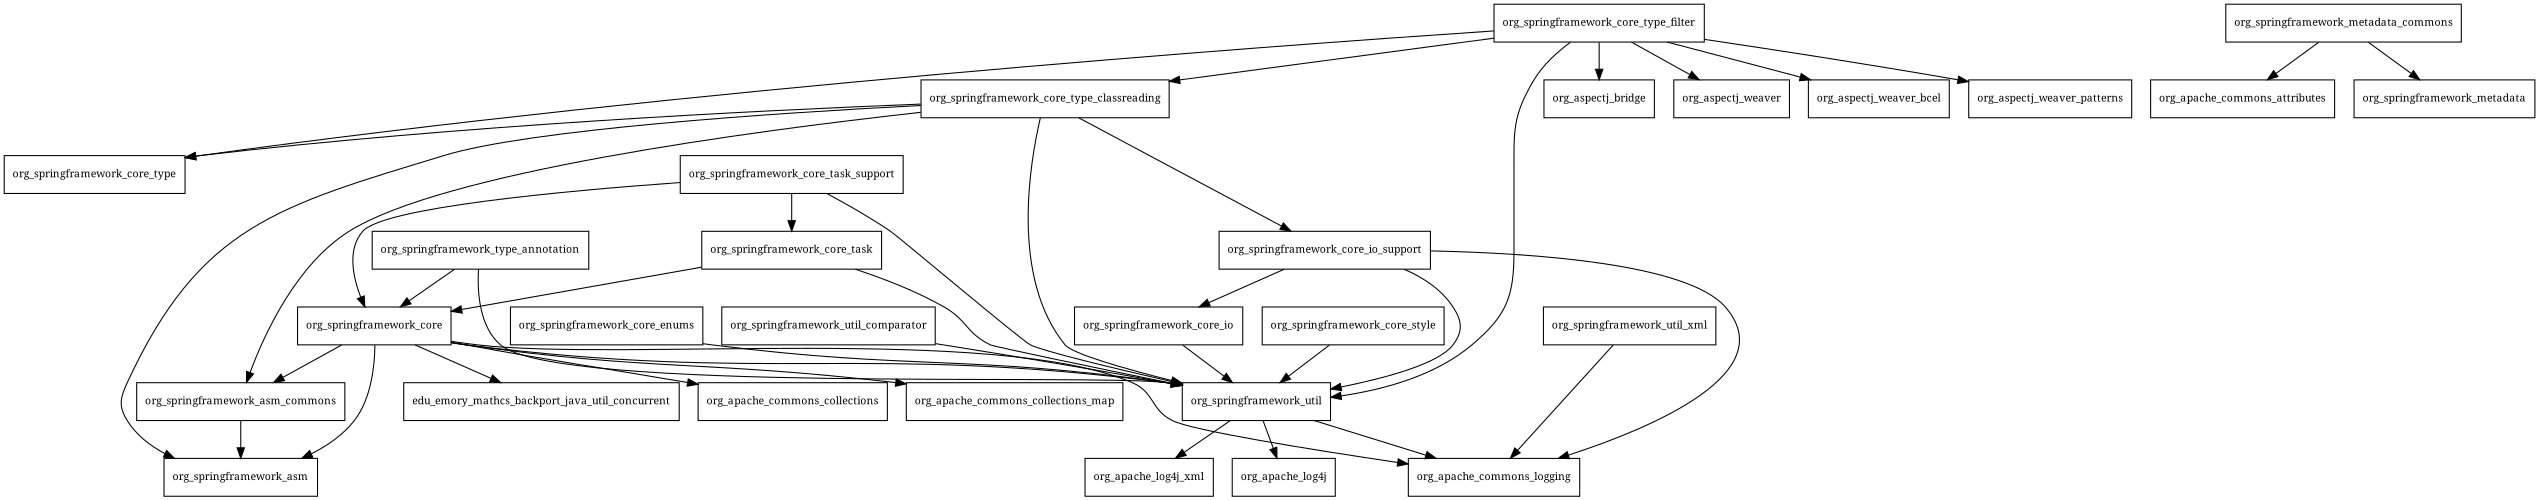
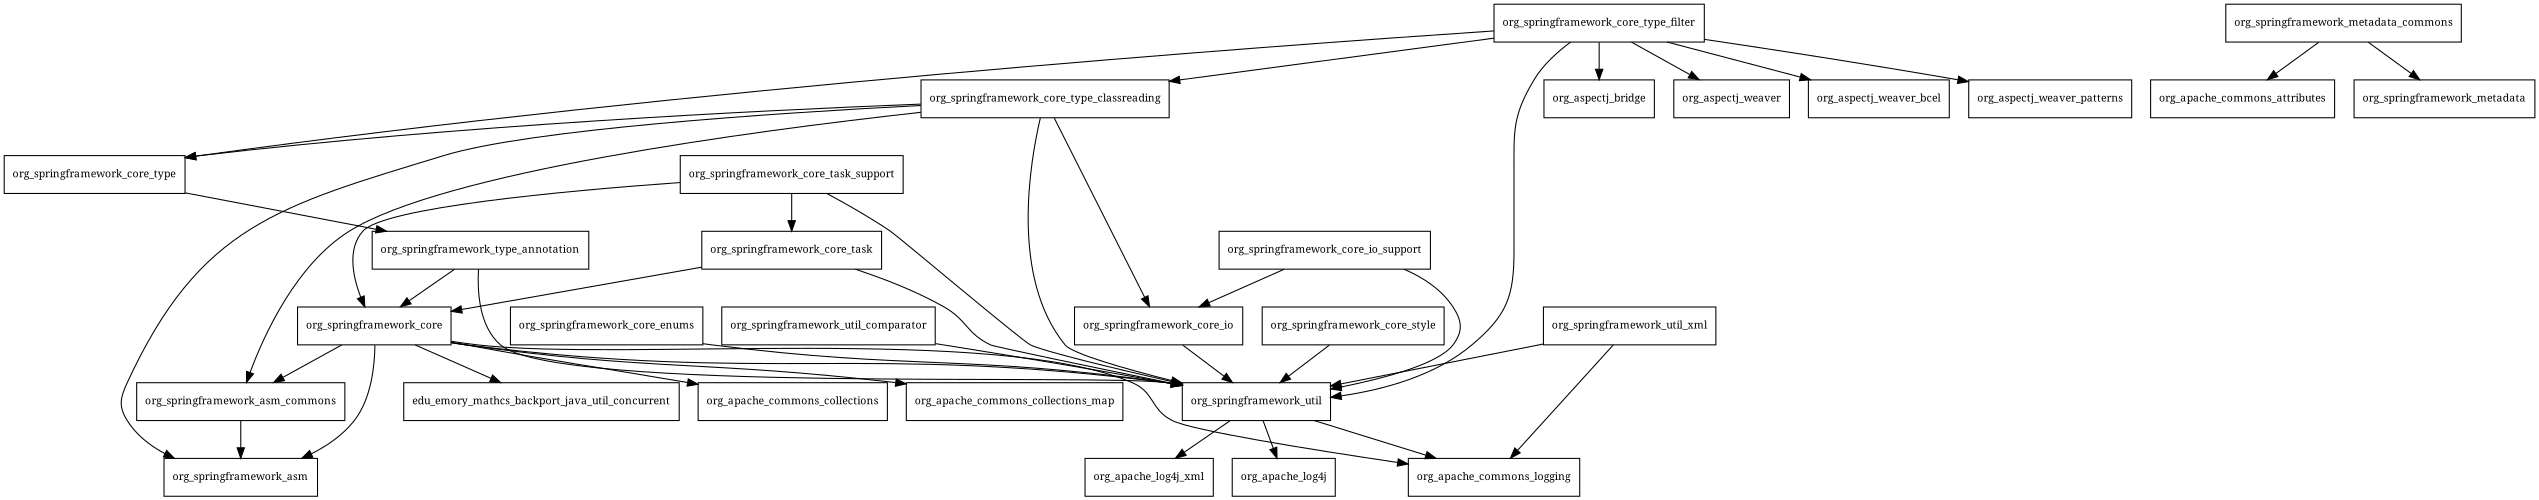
(1180, 172) -> (1099, 208)
none -> (271, 209)
(1704, 291) -> none
none -> (1467, 359)
